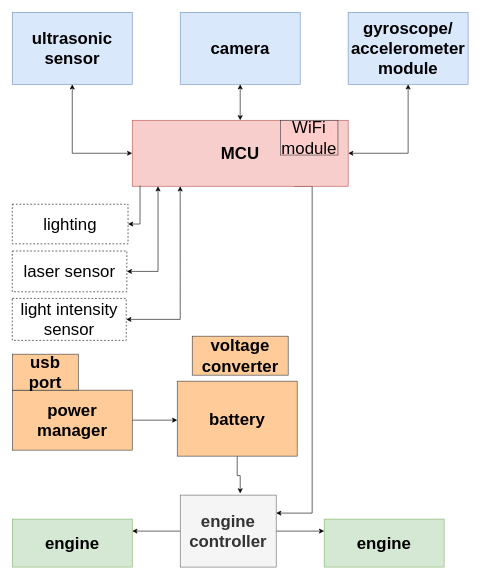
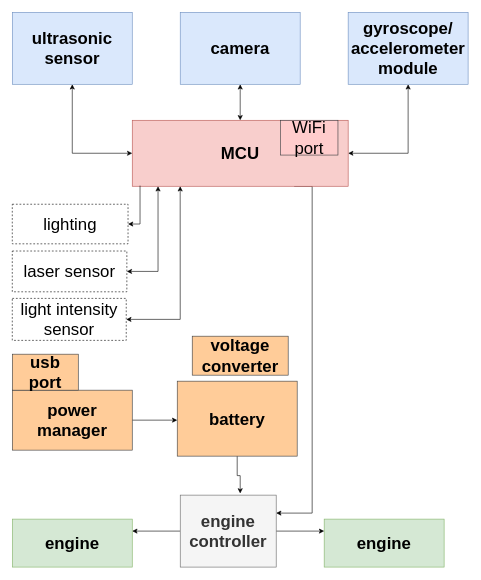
(309, 138) -> (309, 138)
